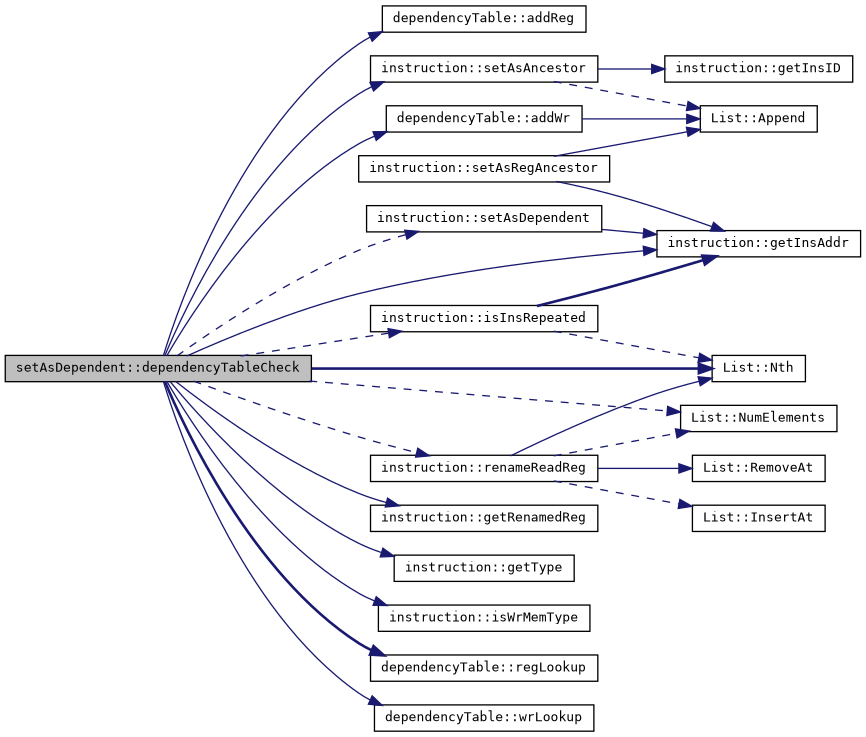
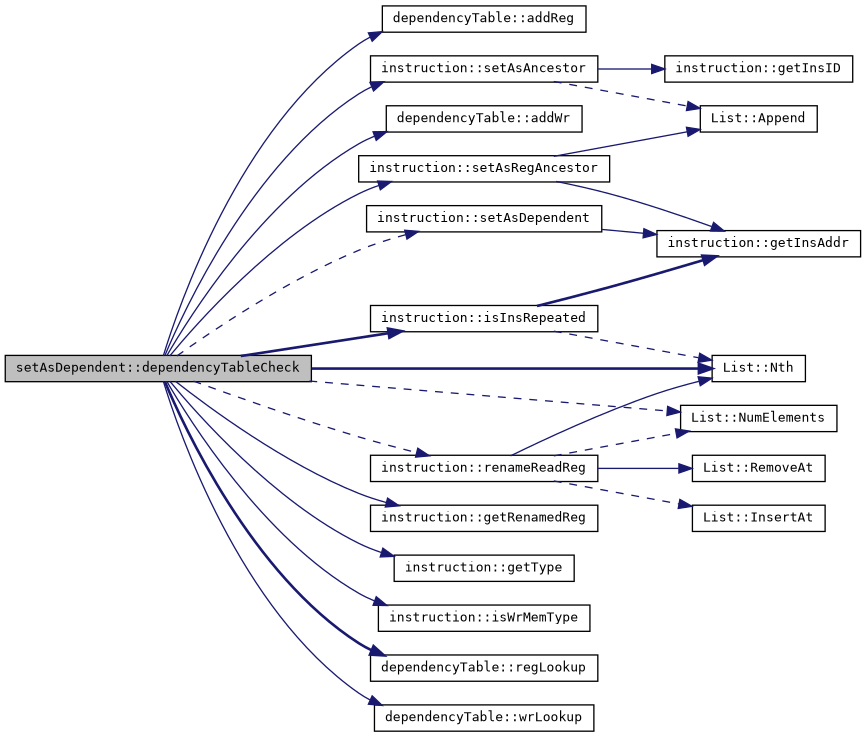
(634, 119) -> none
(410, 282) -> (265, 259)
(314, 345) -> (314, 345)
